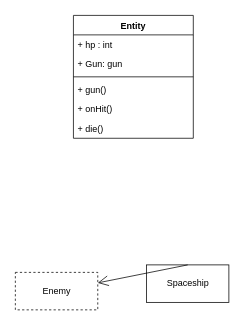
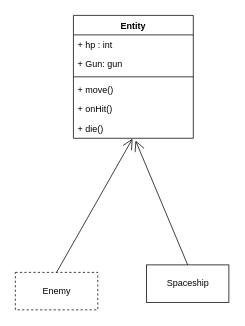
(94, 90) -> (97, 90)
none -> (94, 206)
(144, 274) -> (162, 204)
